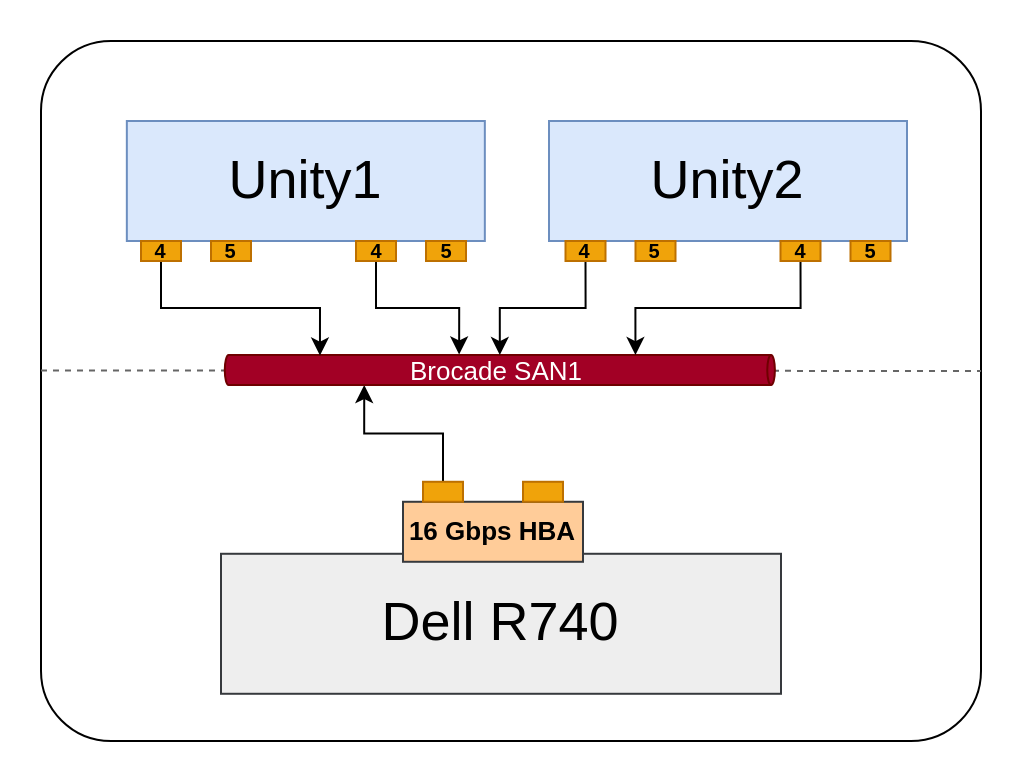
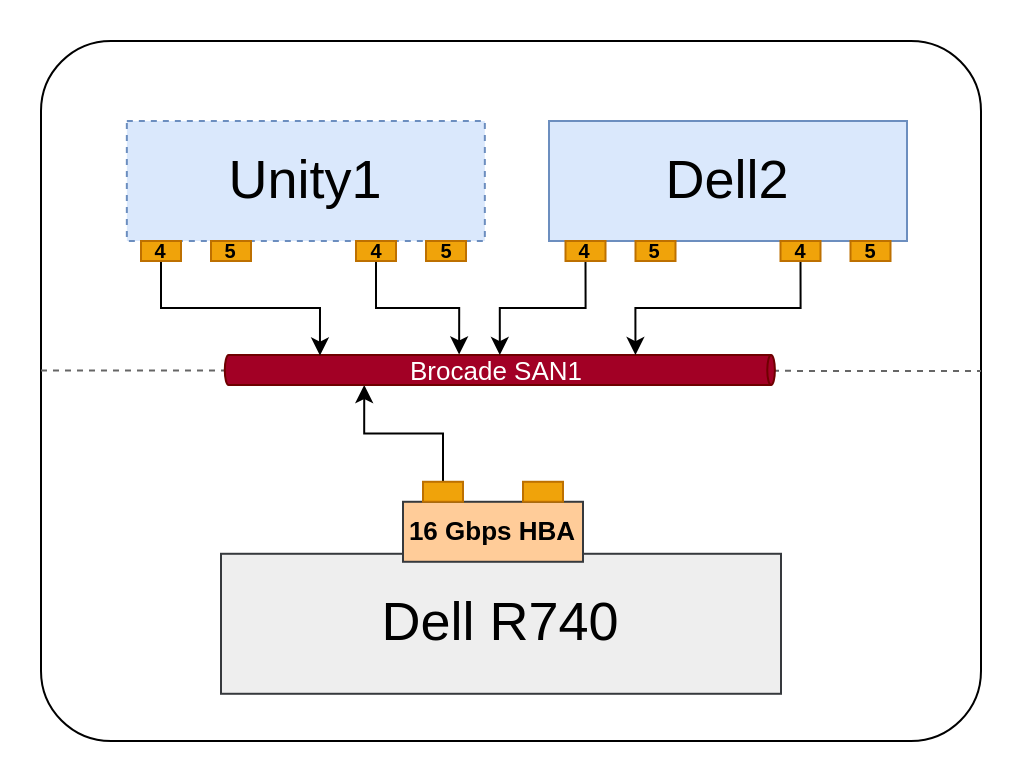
(306, 181) -> (306, 181)
(728, 181) -> (728, 181)
